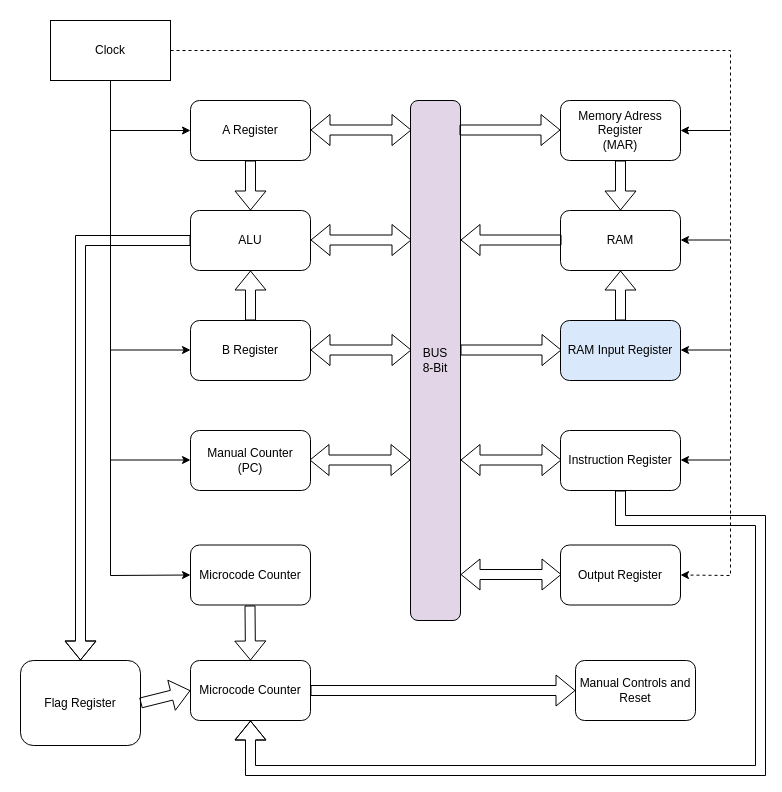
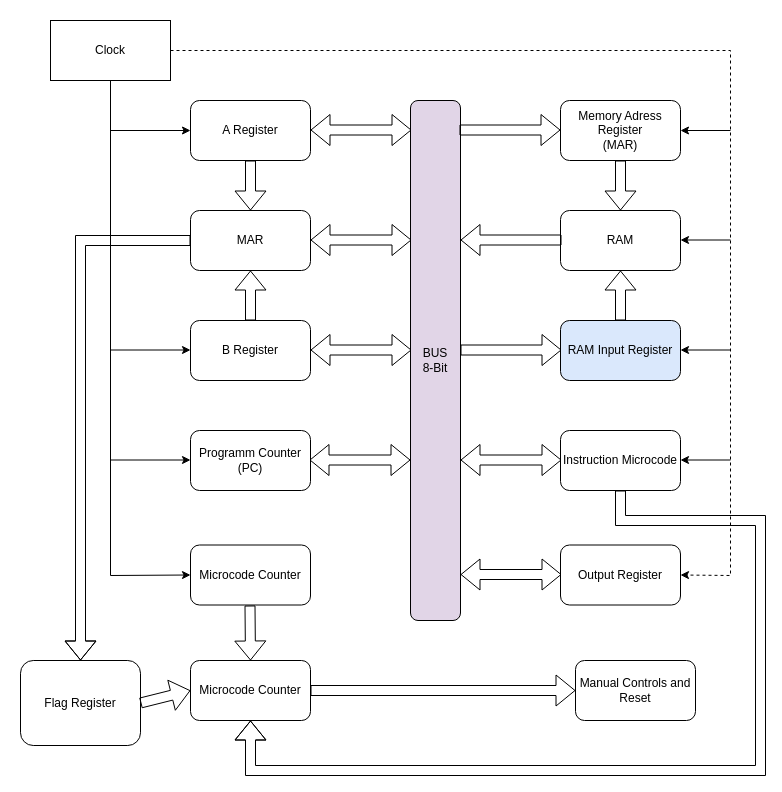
(251, 241) -> (251, 241)
(251, 461) -> (251, 461)
(621, 461) -> (621, 461)
